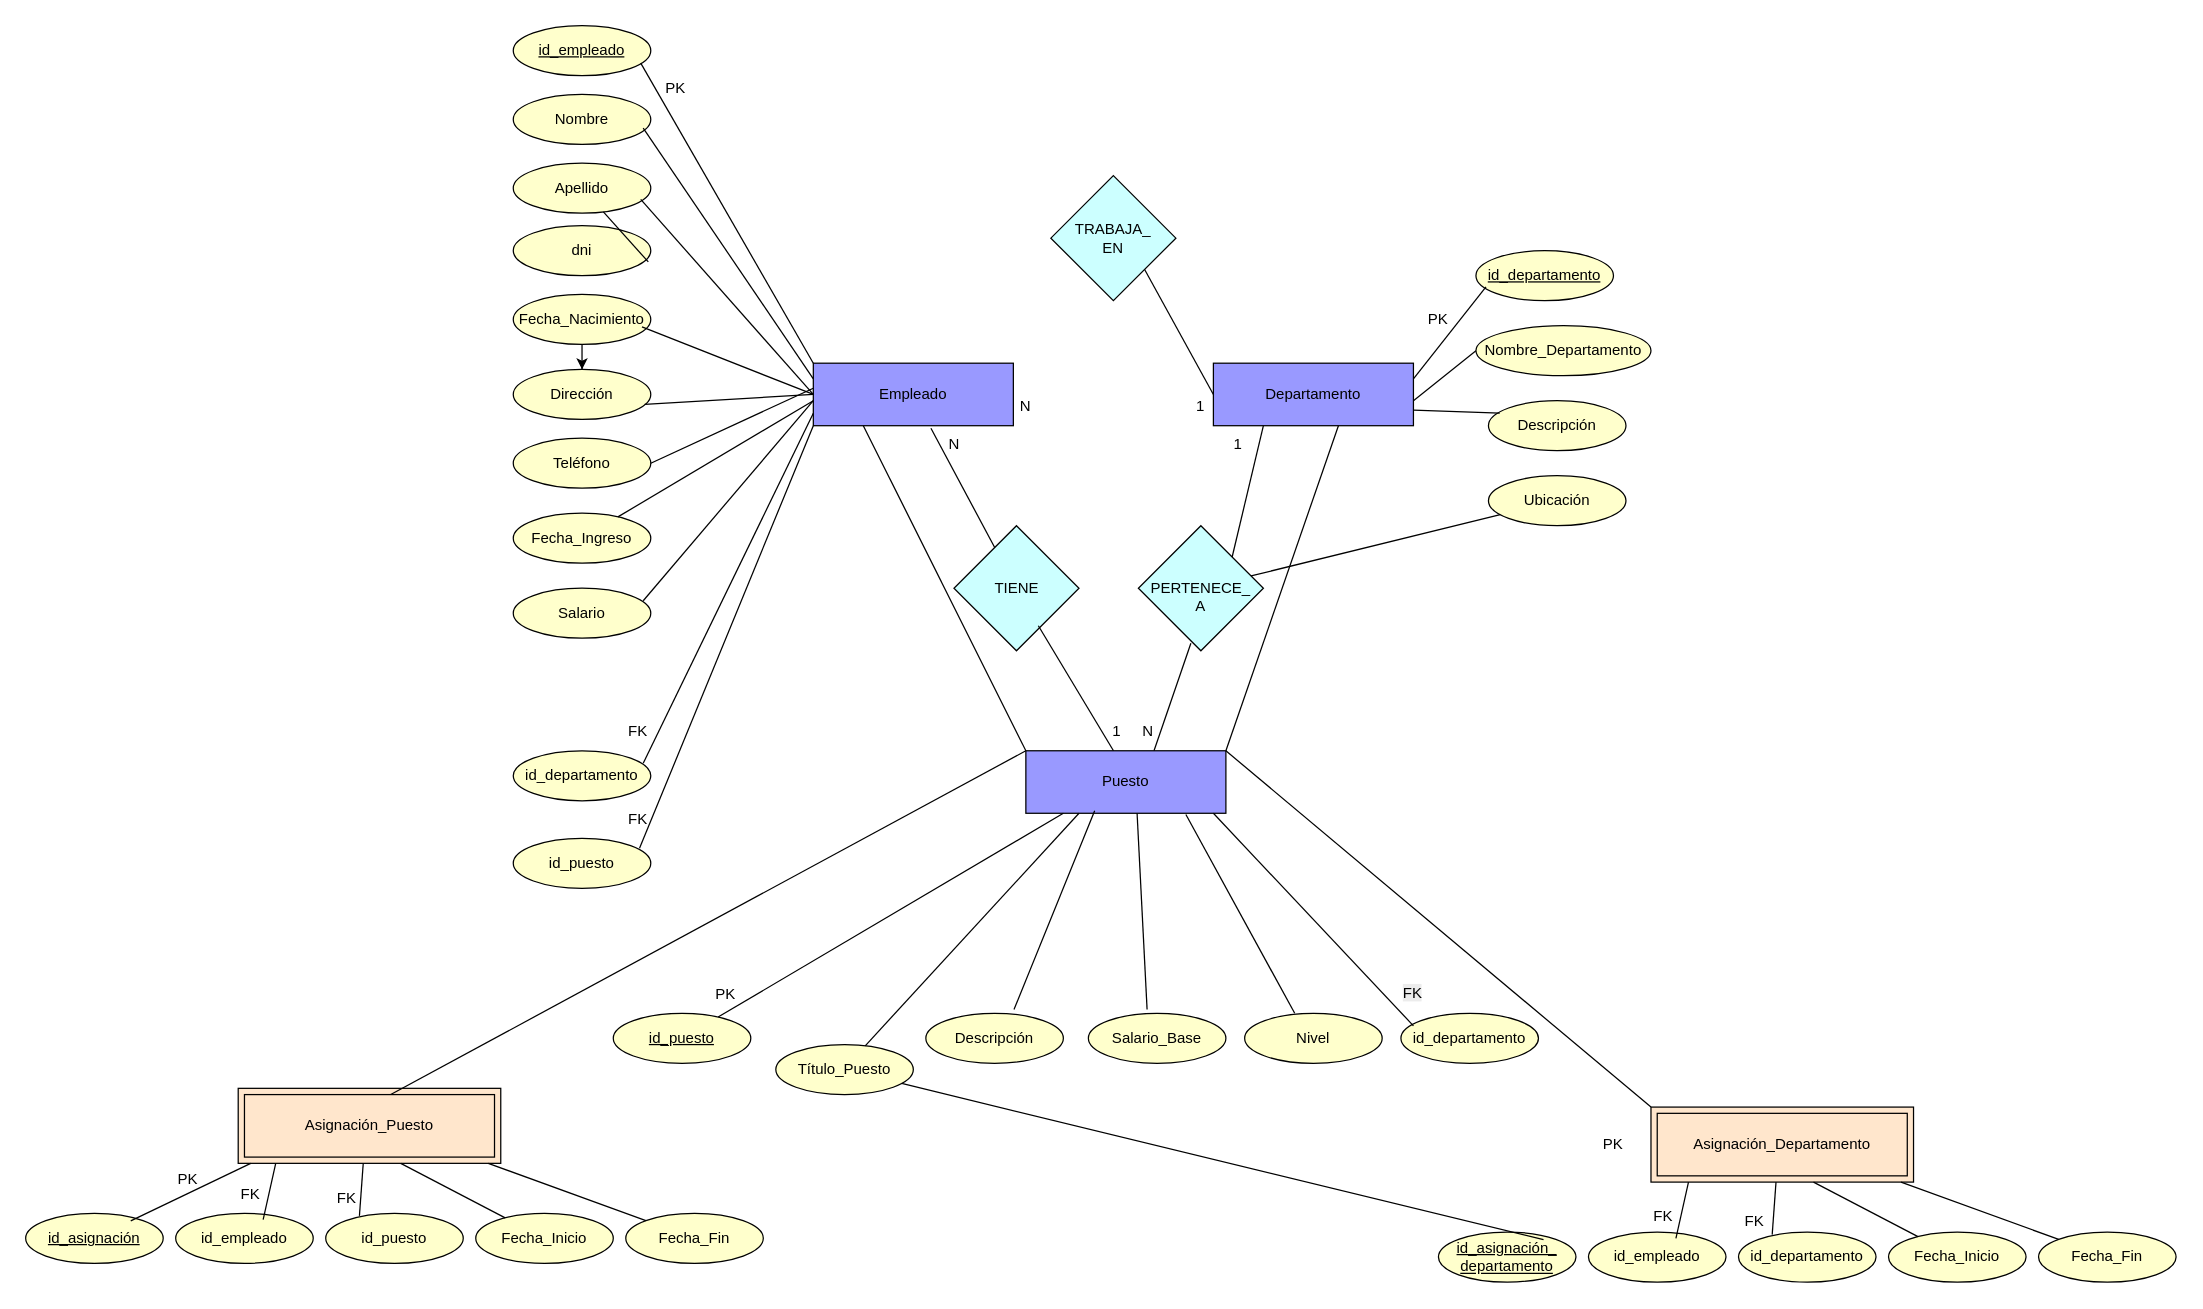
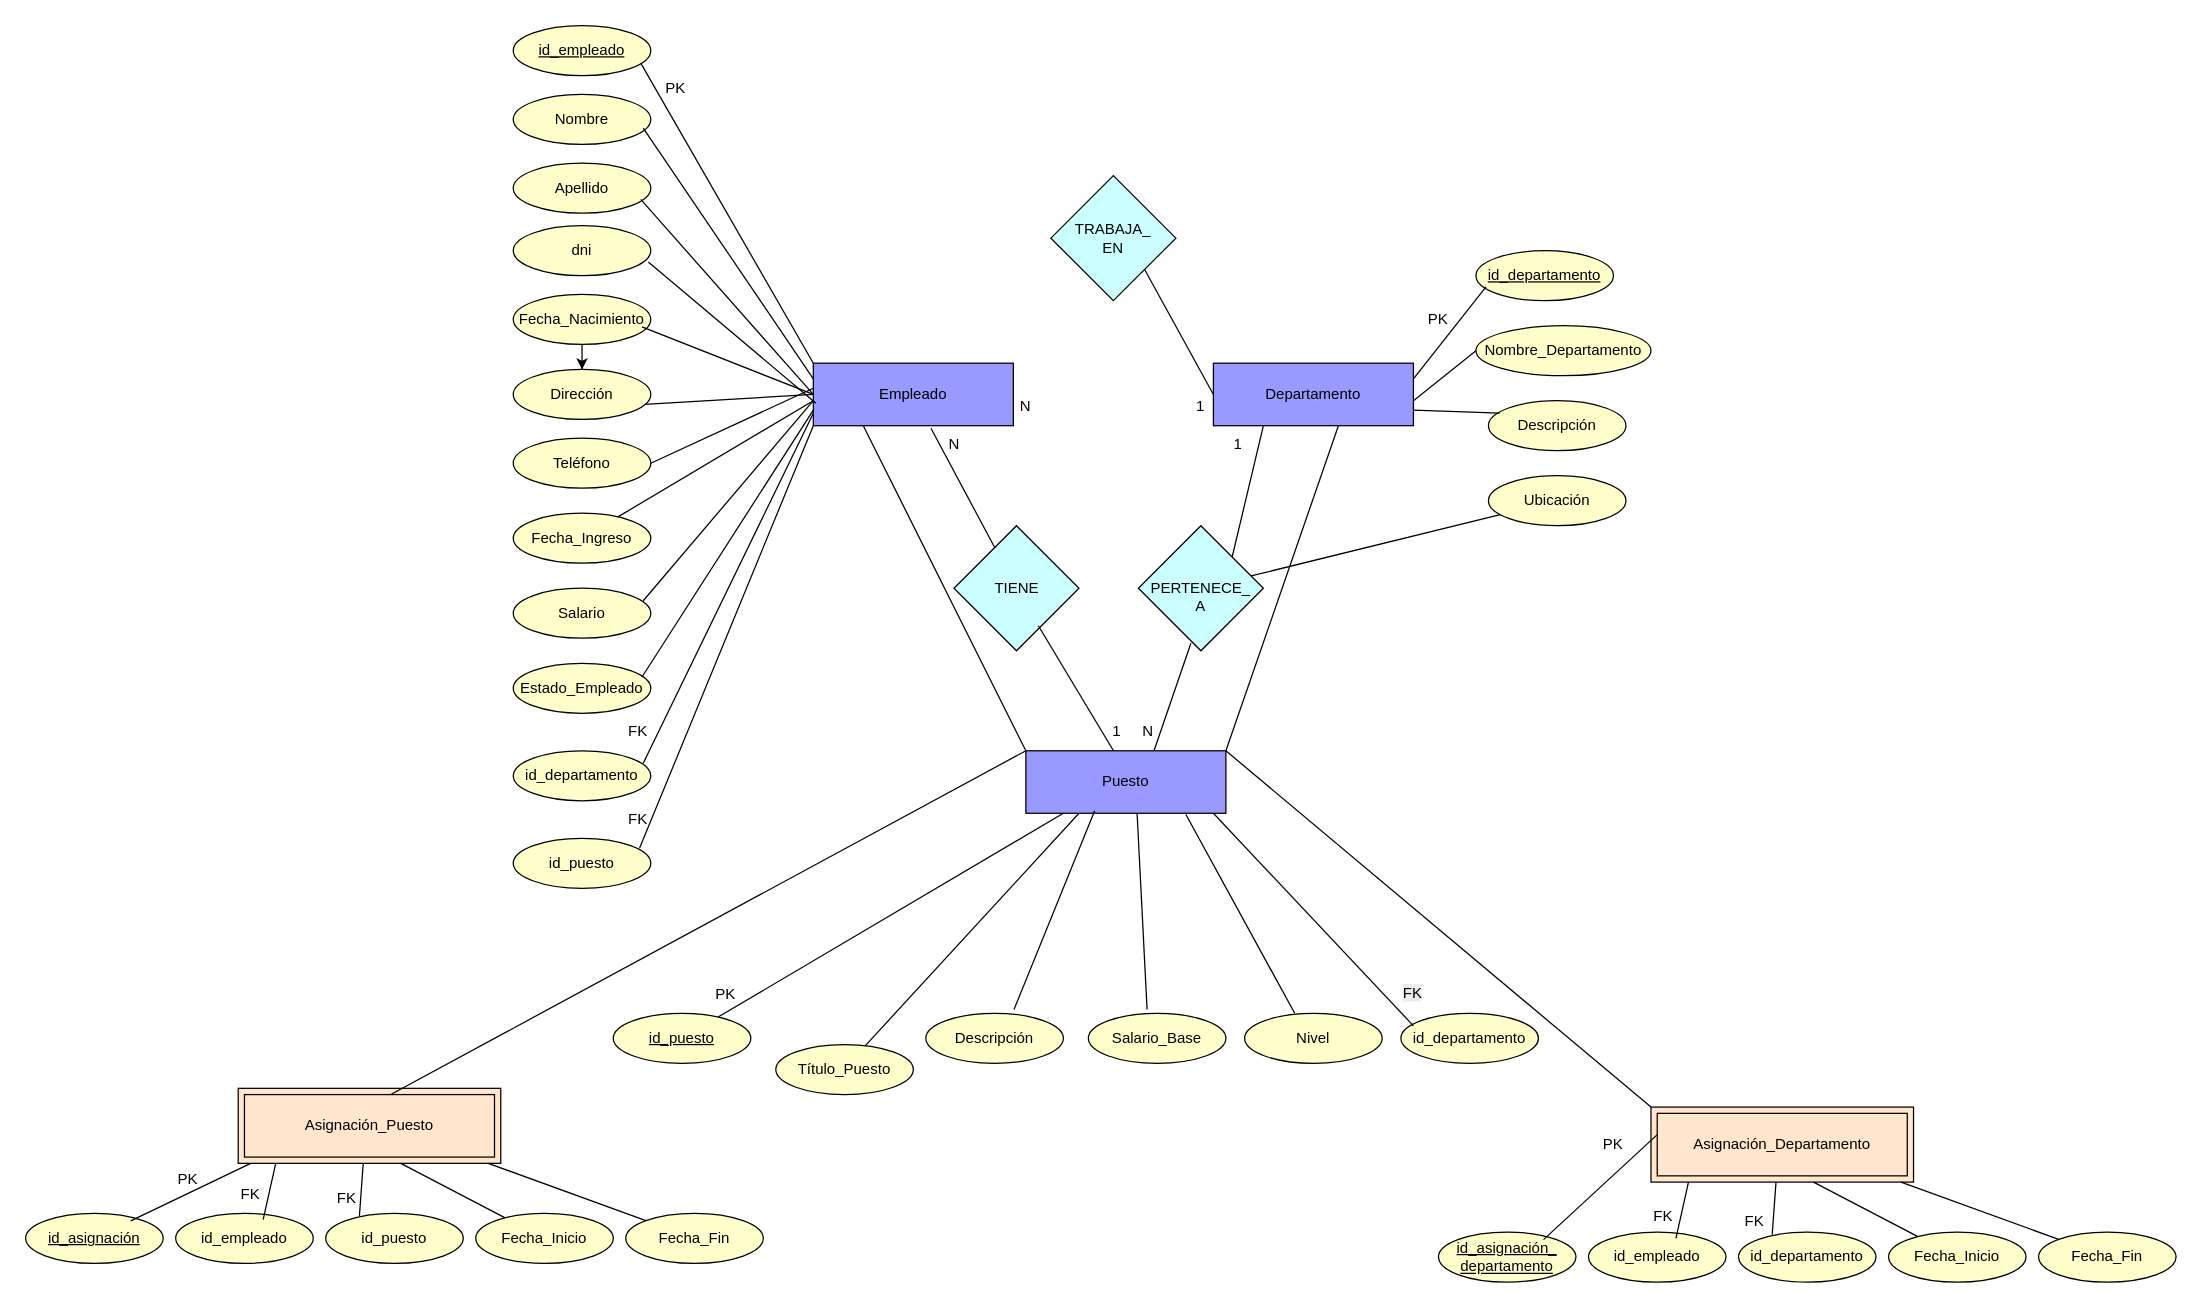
(626, 237) -> (721, 323)
none -> (727, 544)
none -> (582, 688)
(1222, 1161) -> (1600, 1187)
